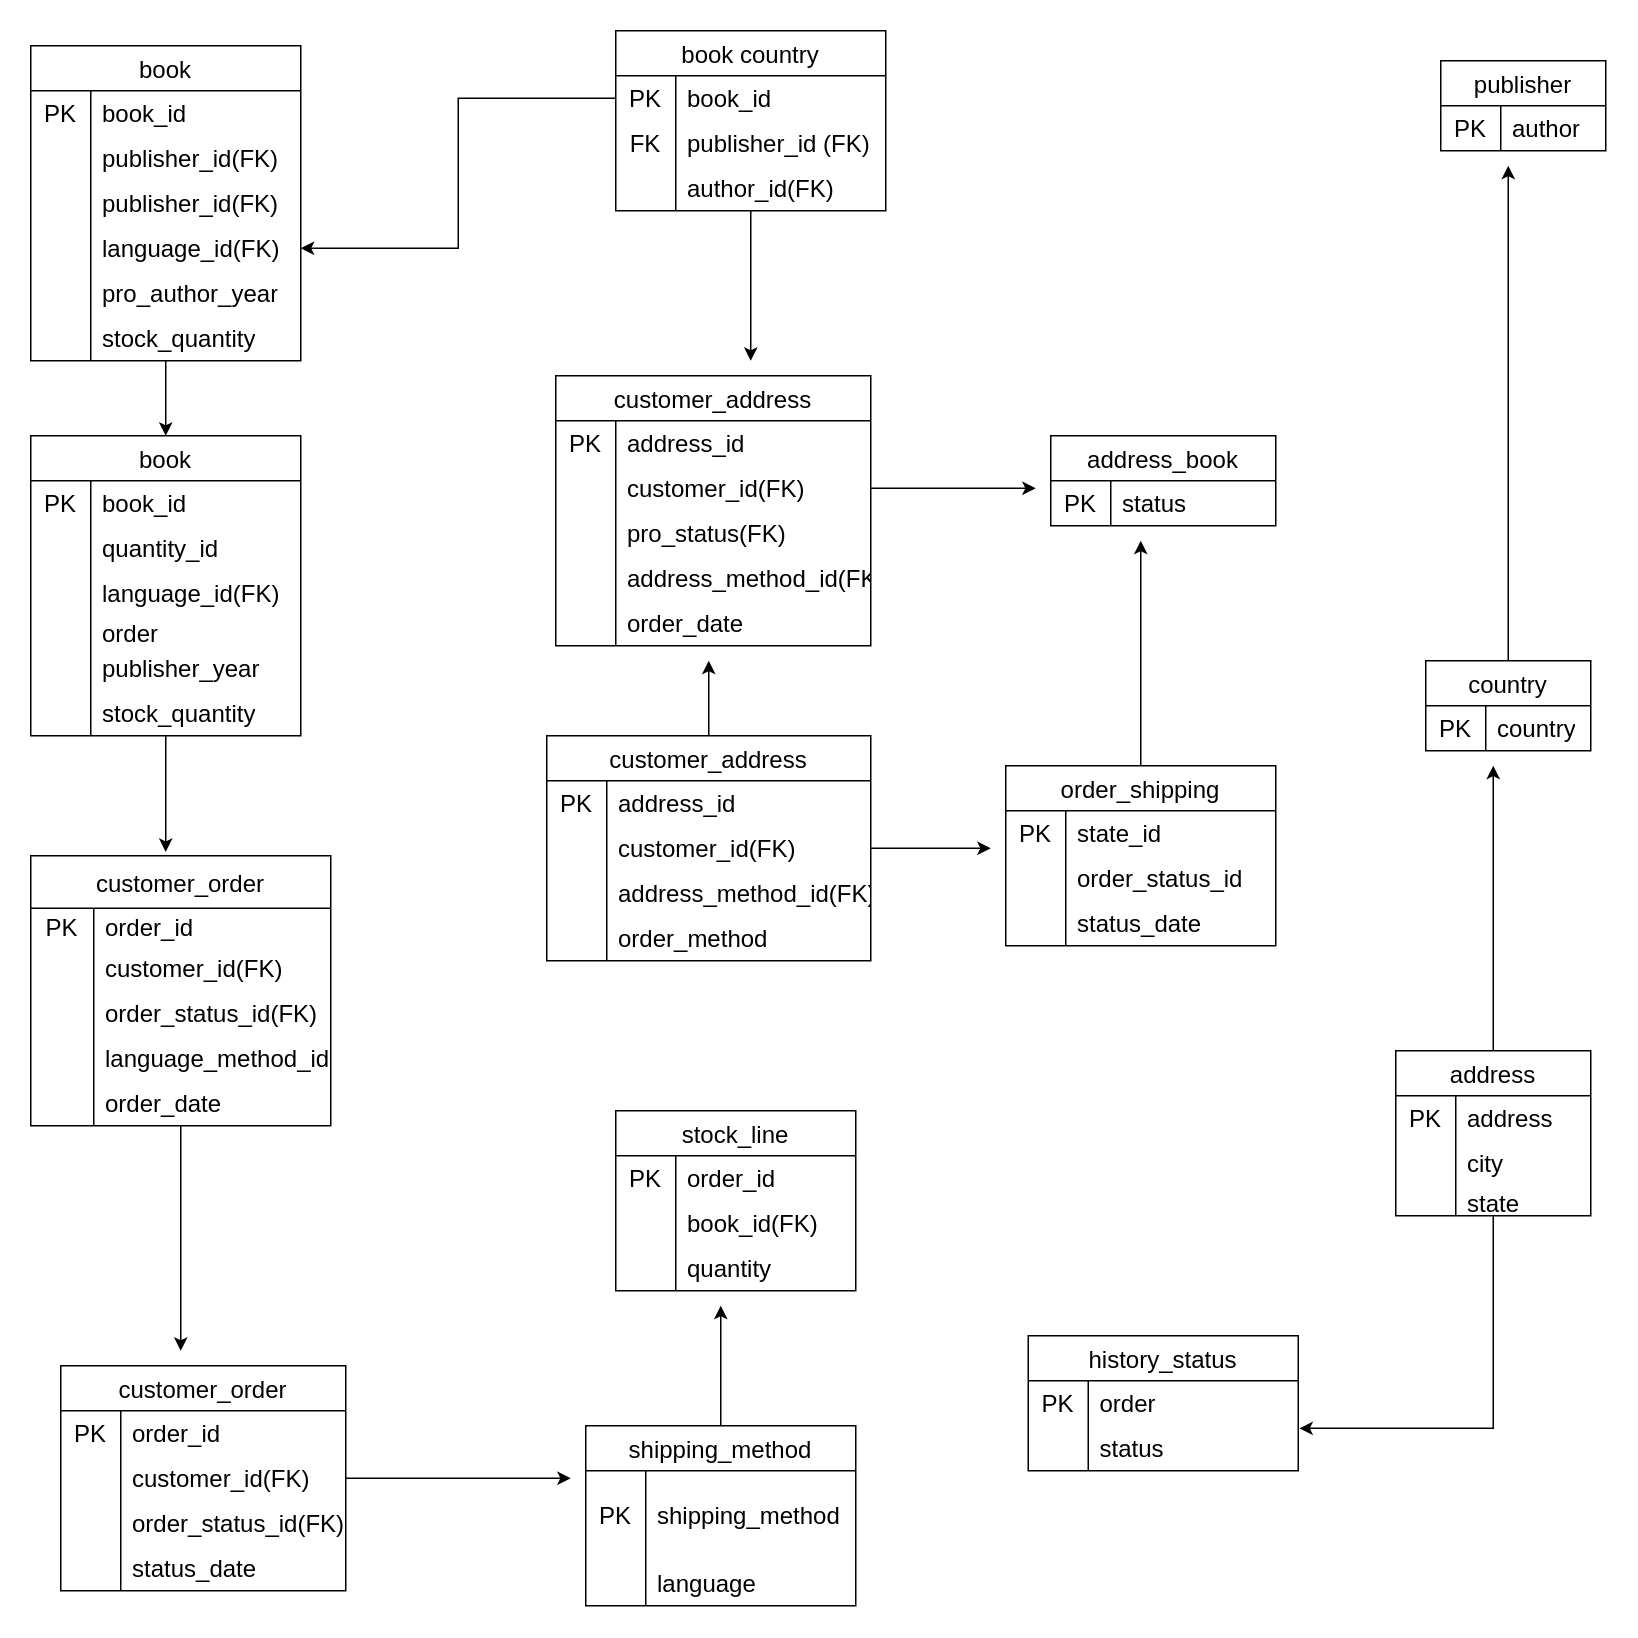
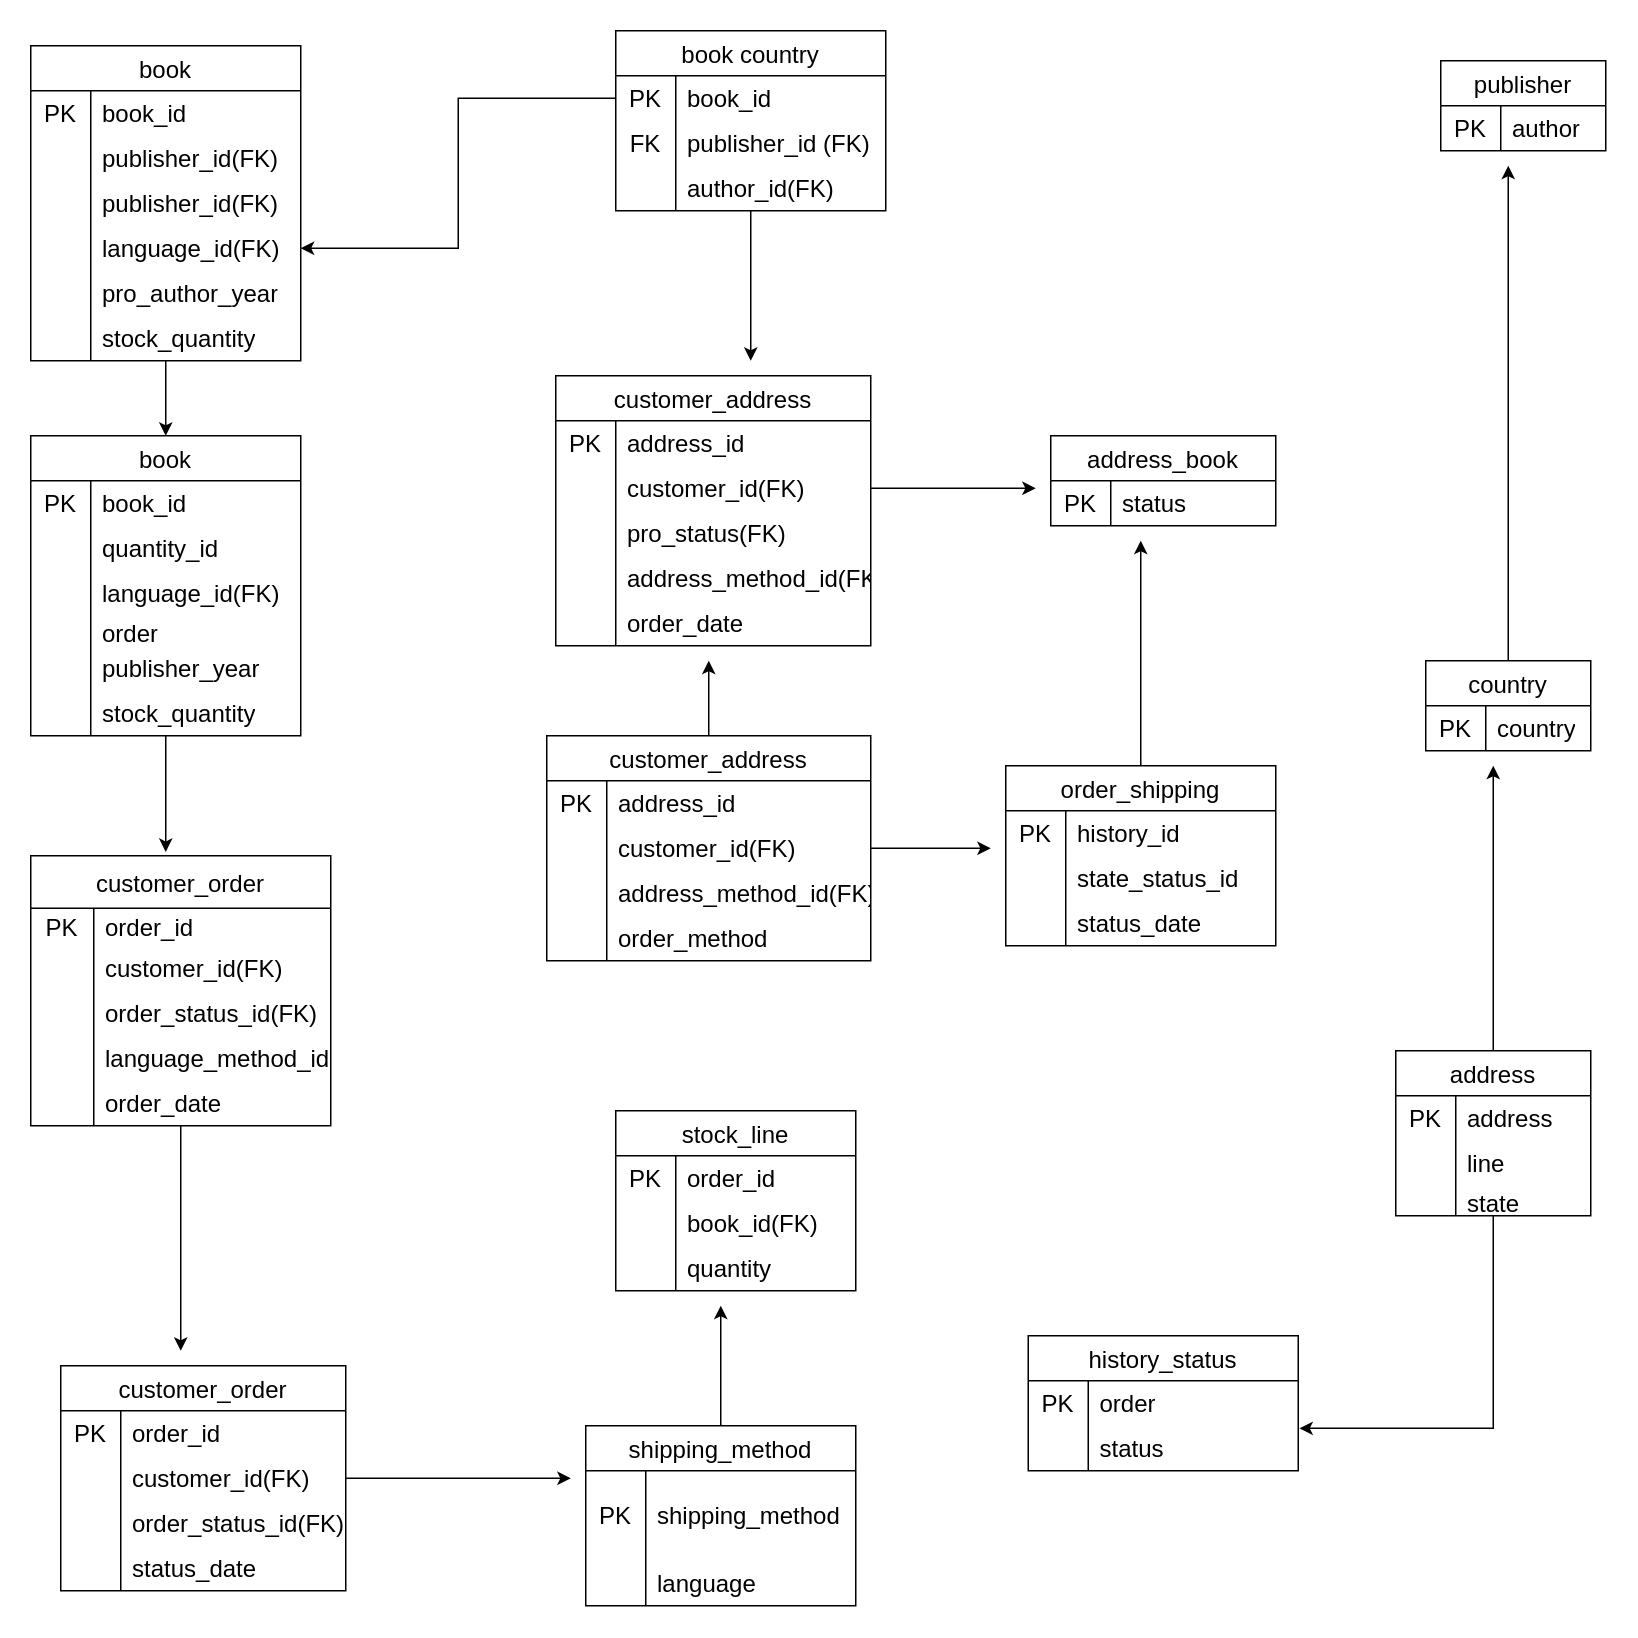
(1128, 833) -> (1139, 833)
(1175, 878) -> (1175, 878)
(1492, 1163) -> (1488, 1163)
